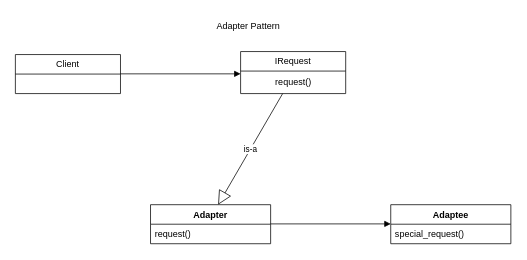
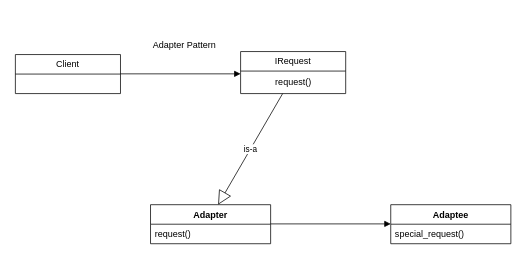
(248, 27) -> (184, 45)
